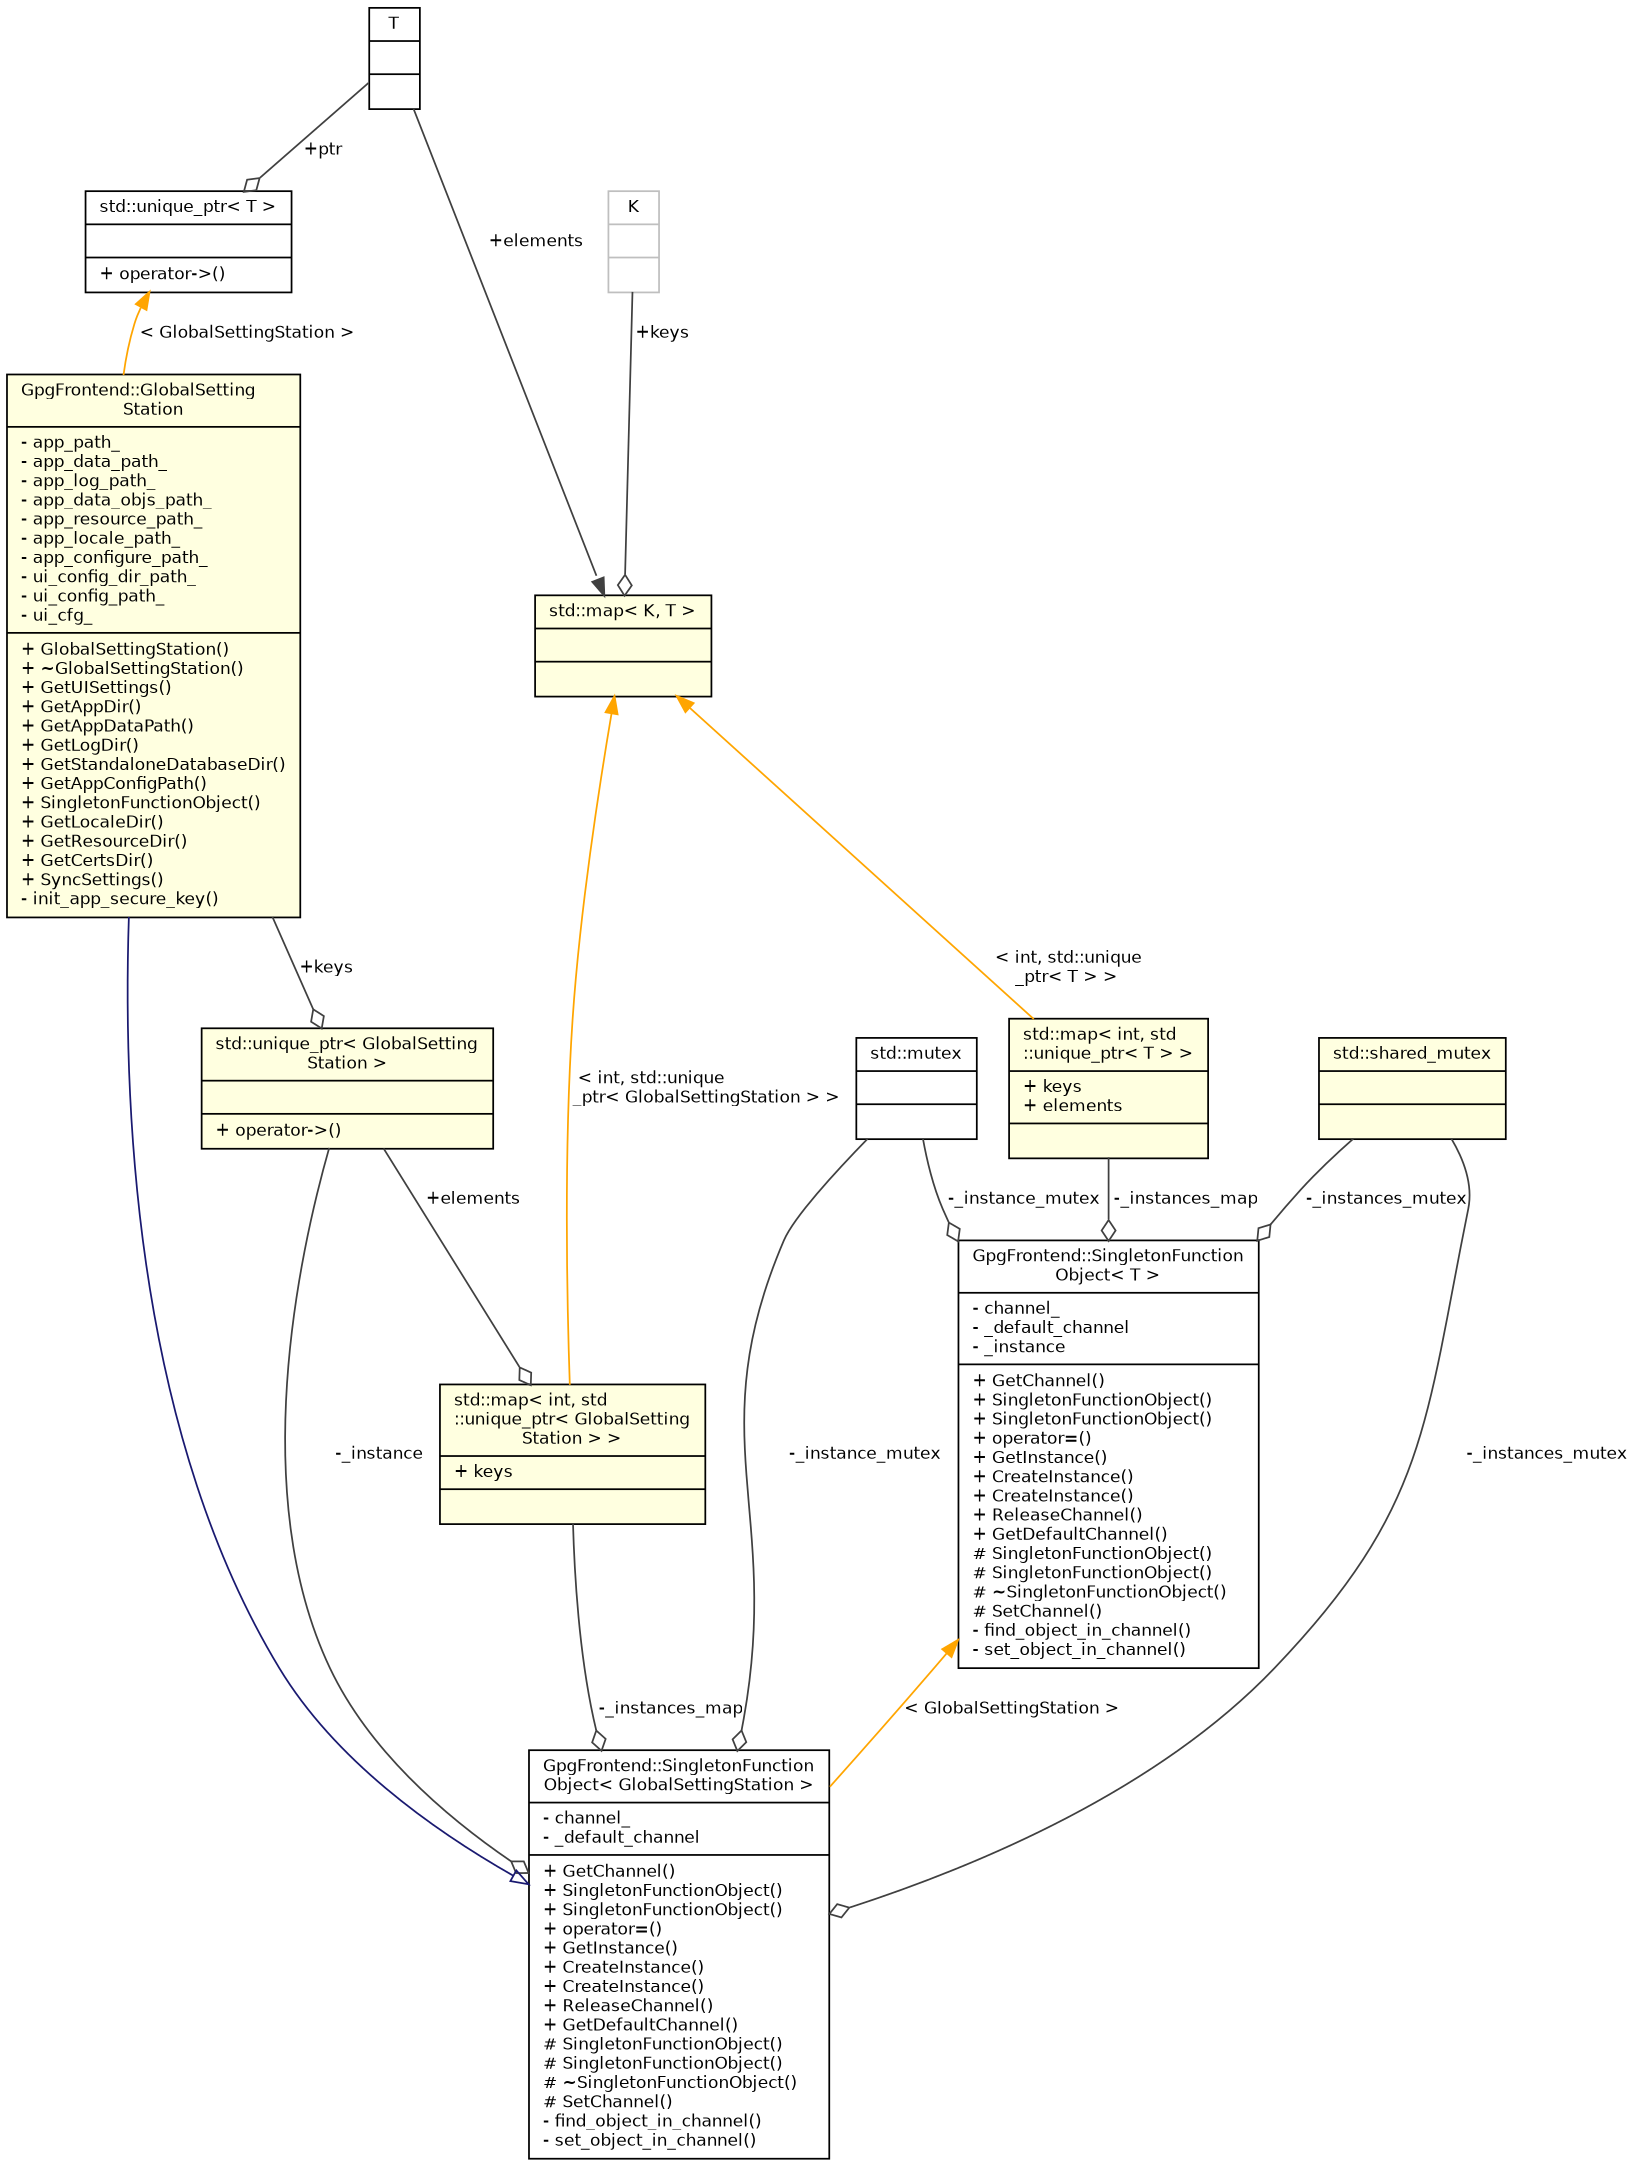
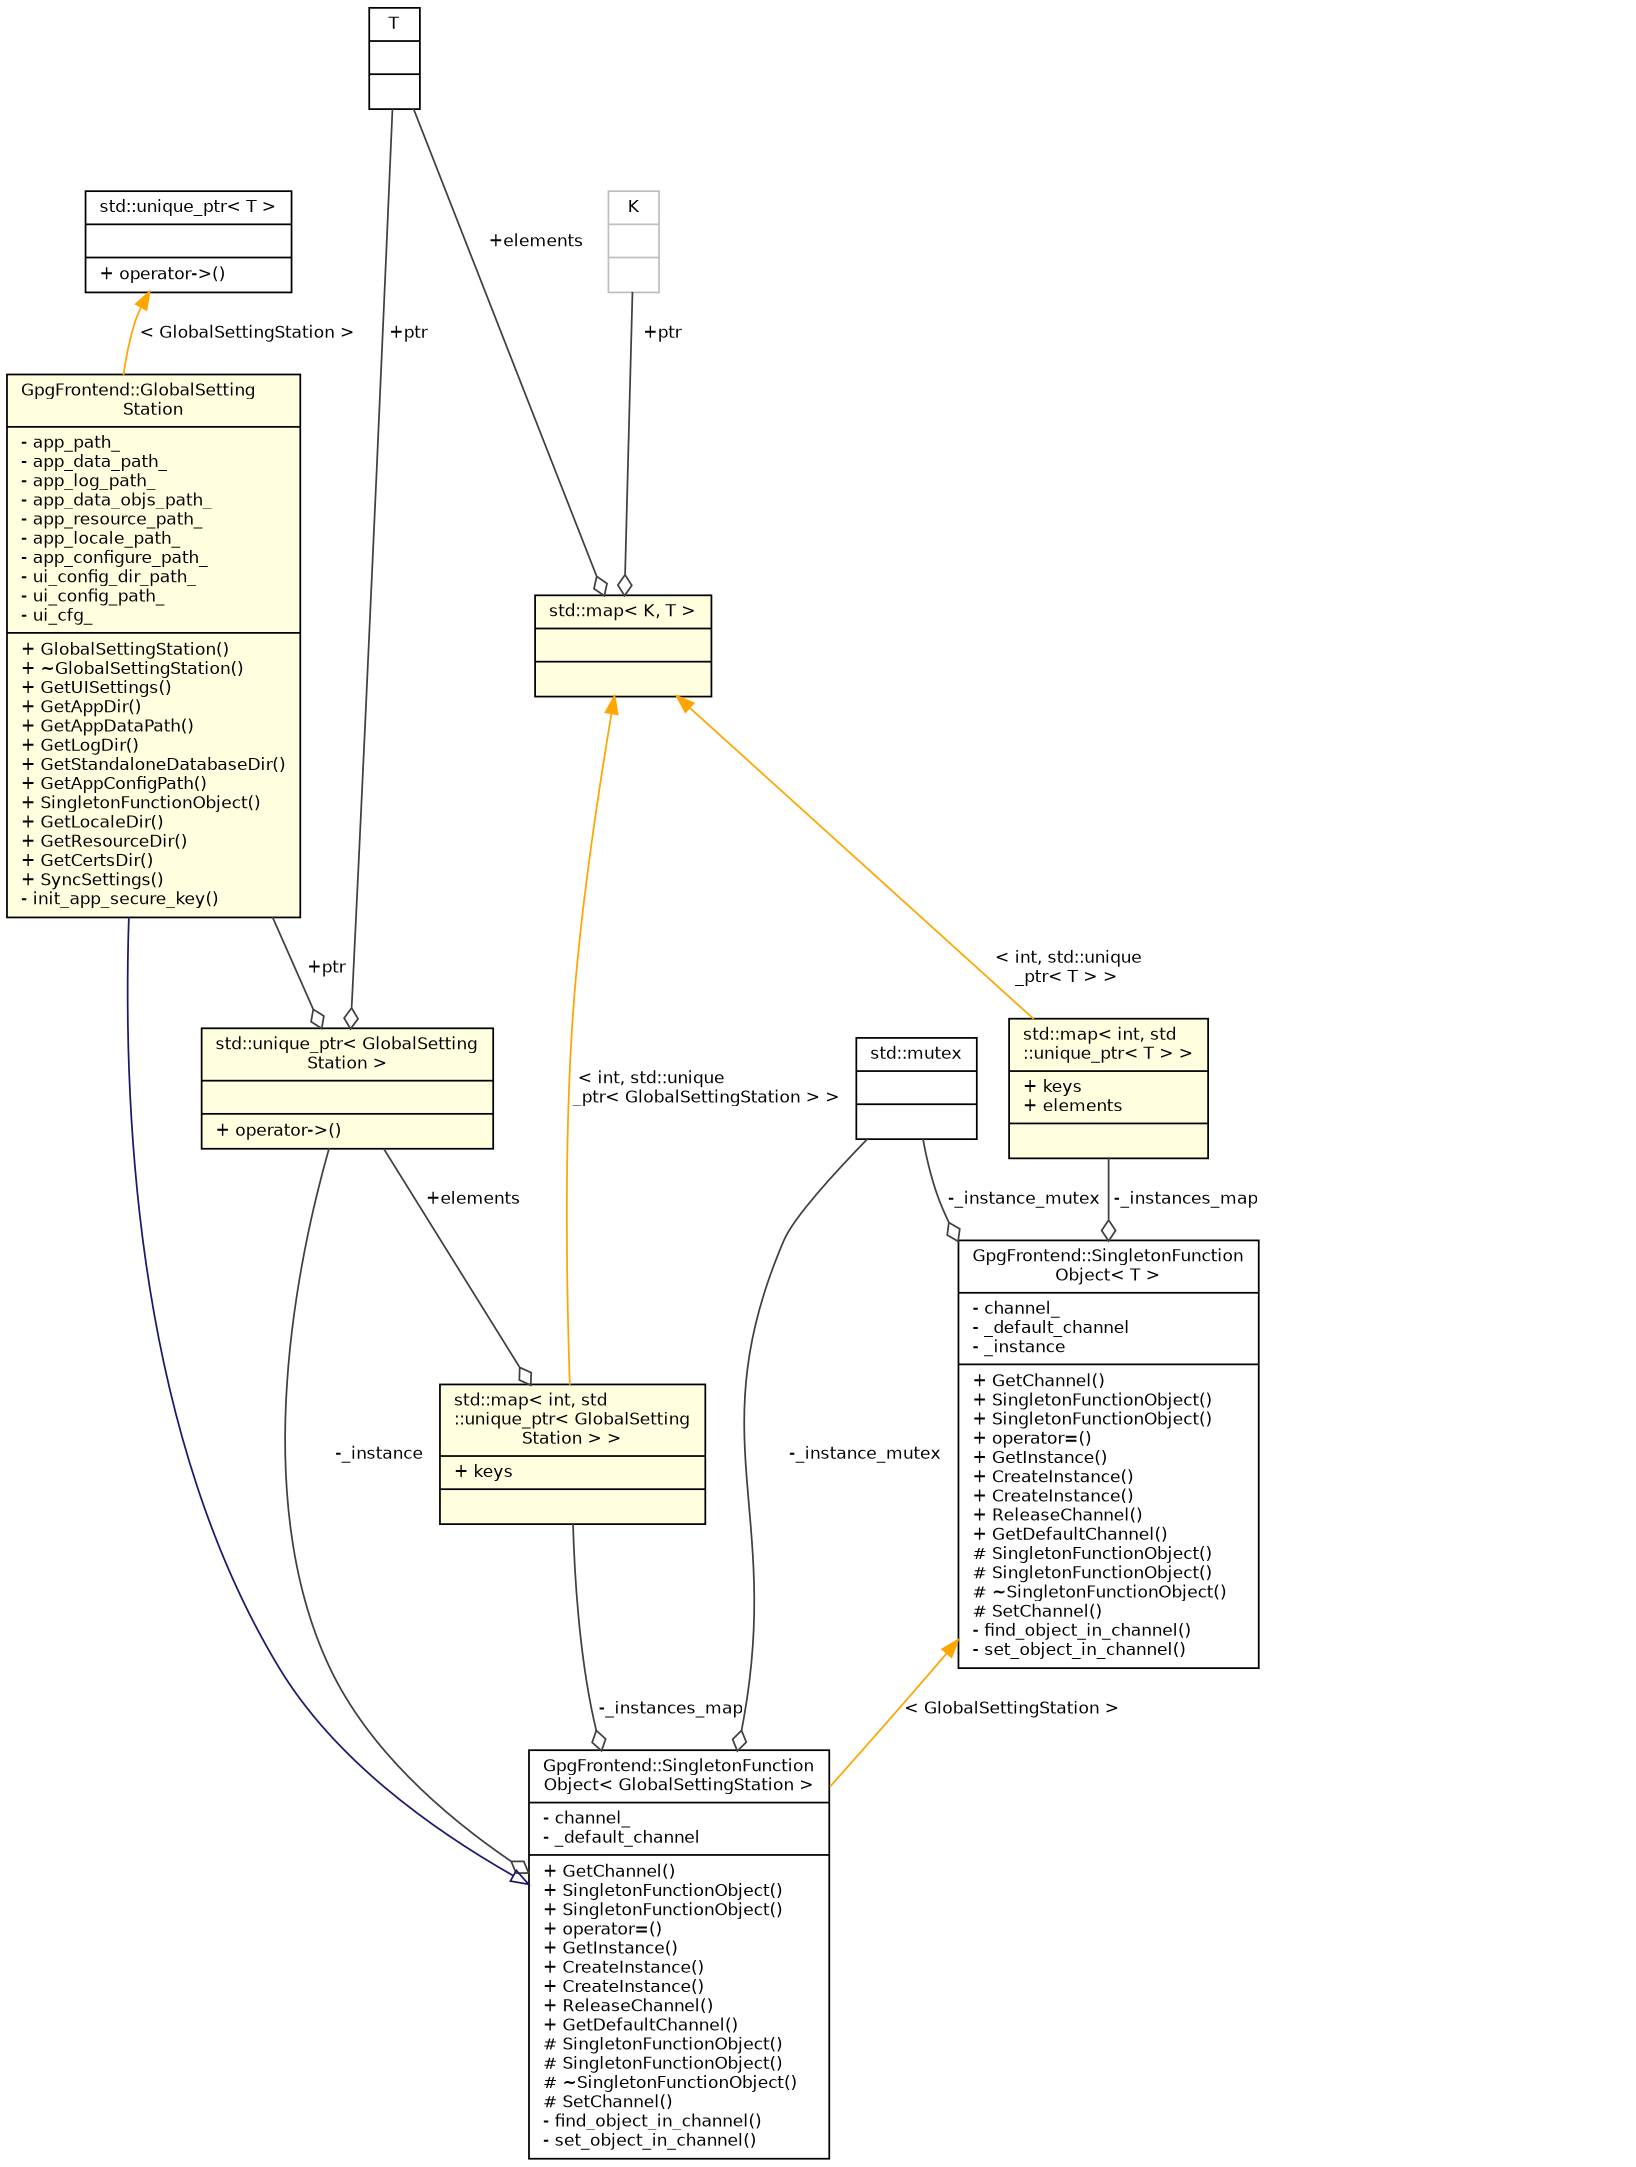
(314, 130) -> (373, 558)
(660, 333) -> (660, 333)
(505, 342) -> (505, 342)
(324, 968) -> (324, 968)
(1412, 1089) -> none
